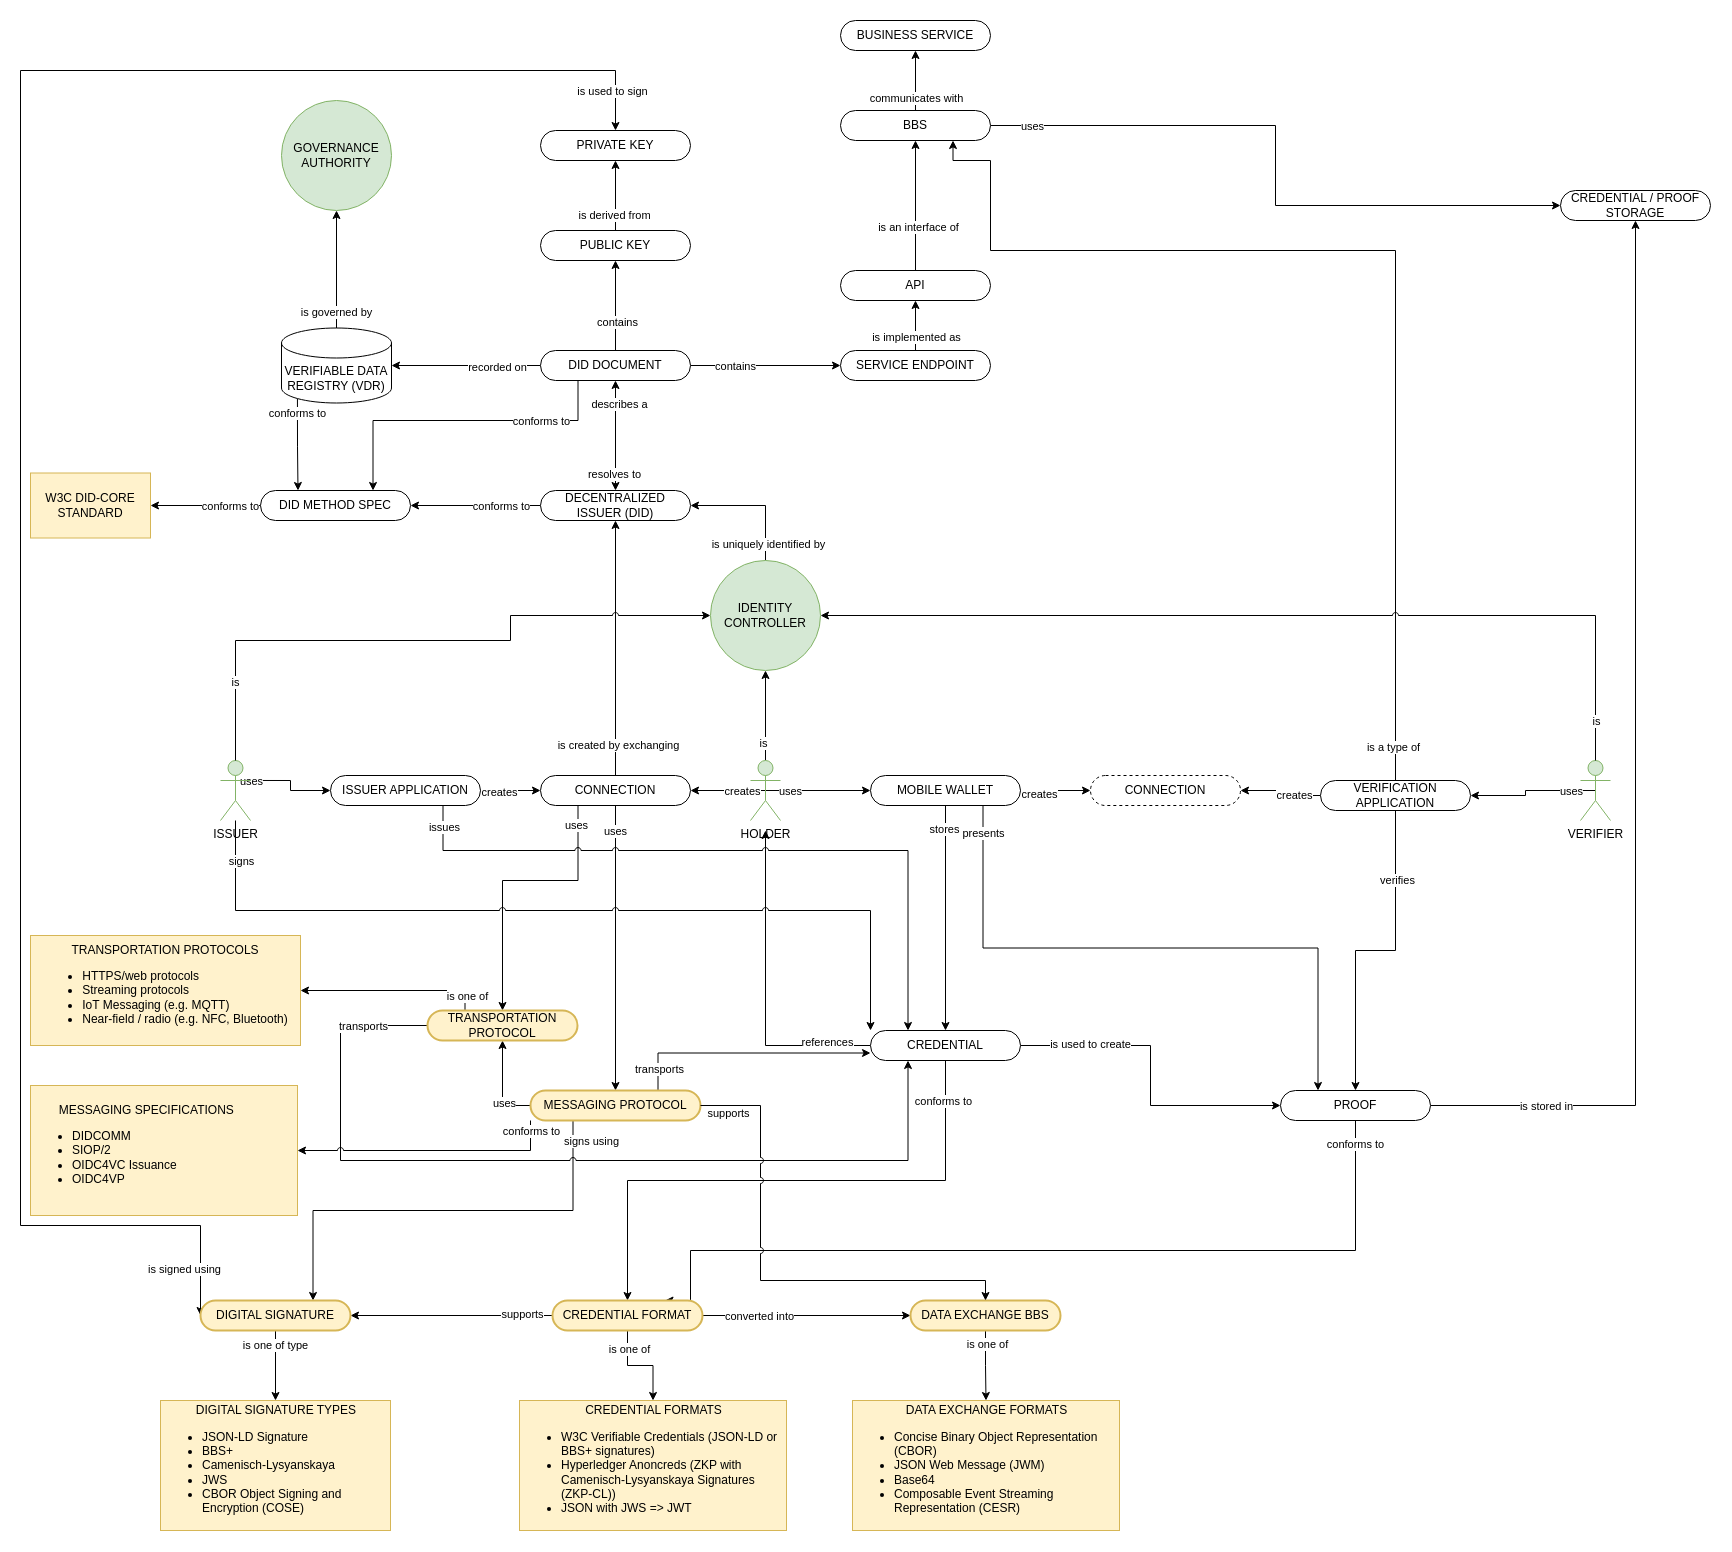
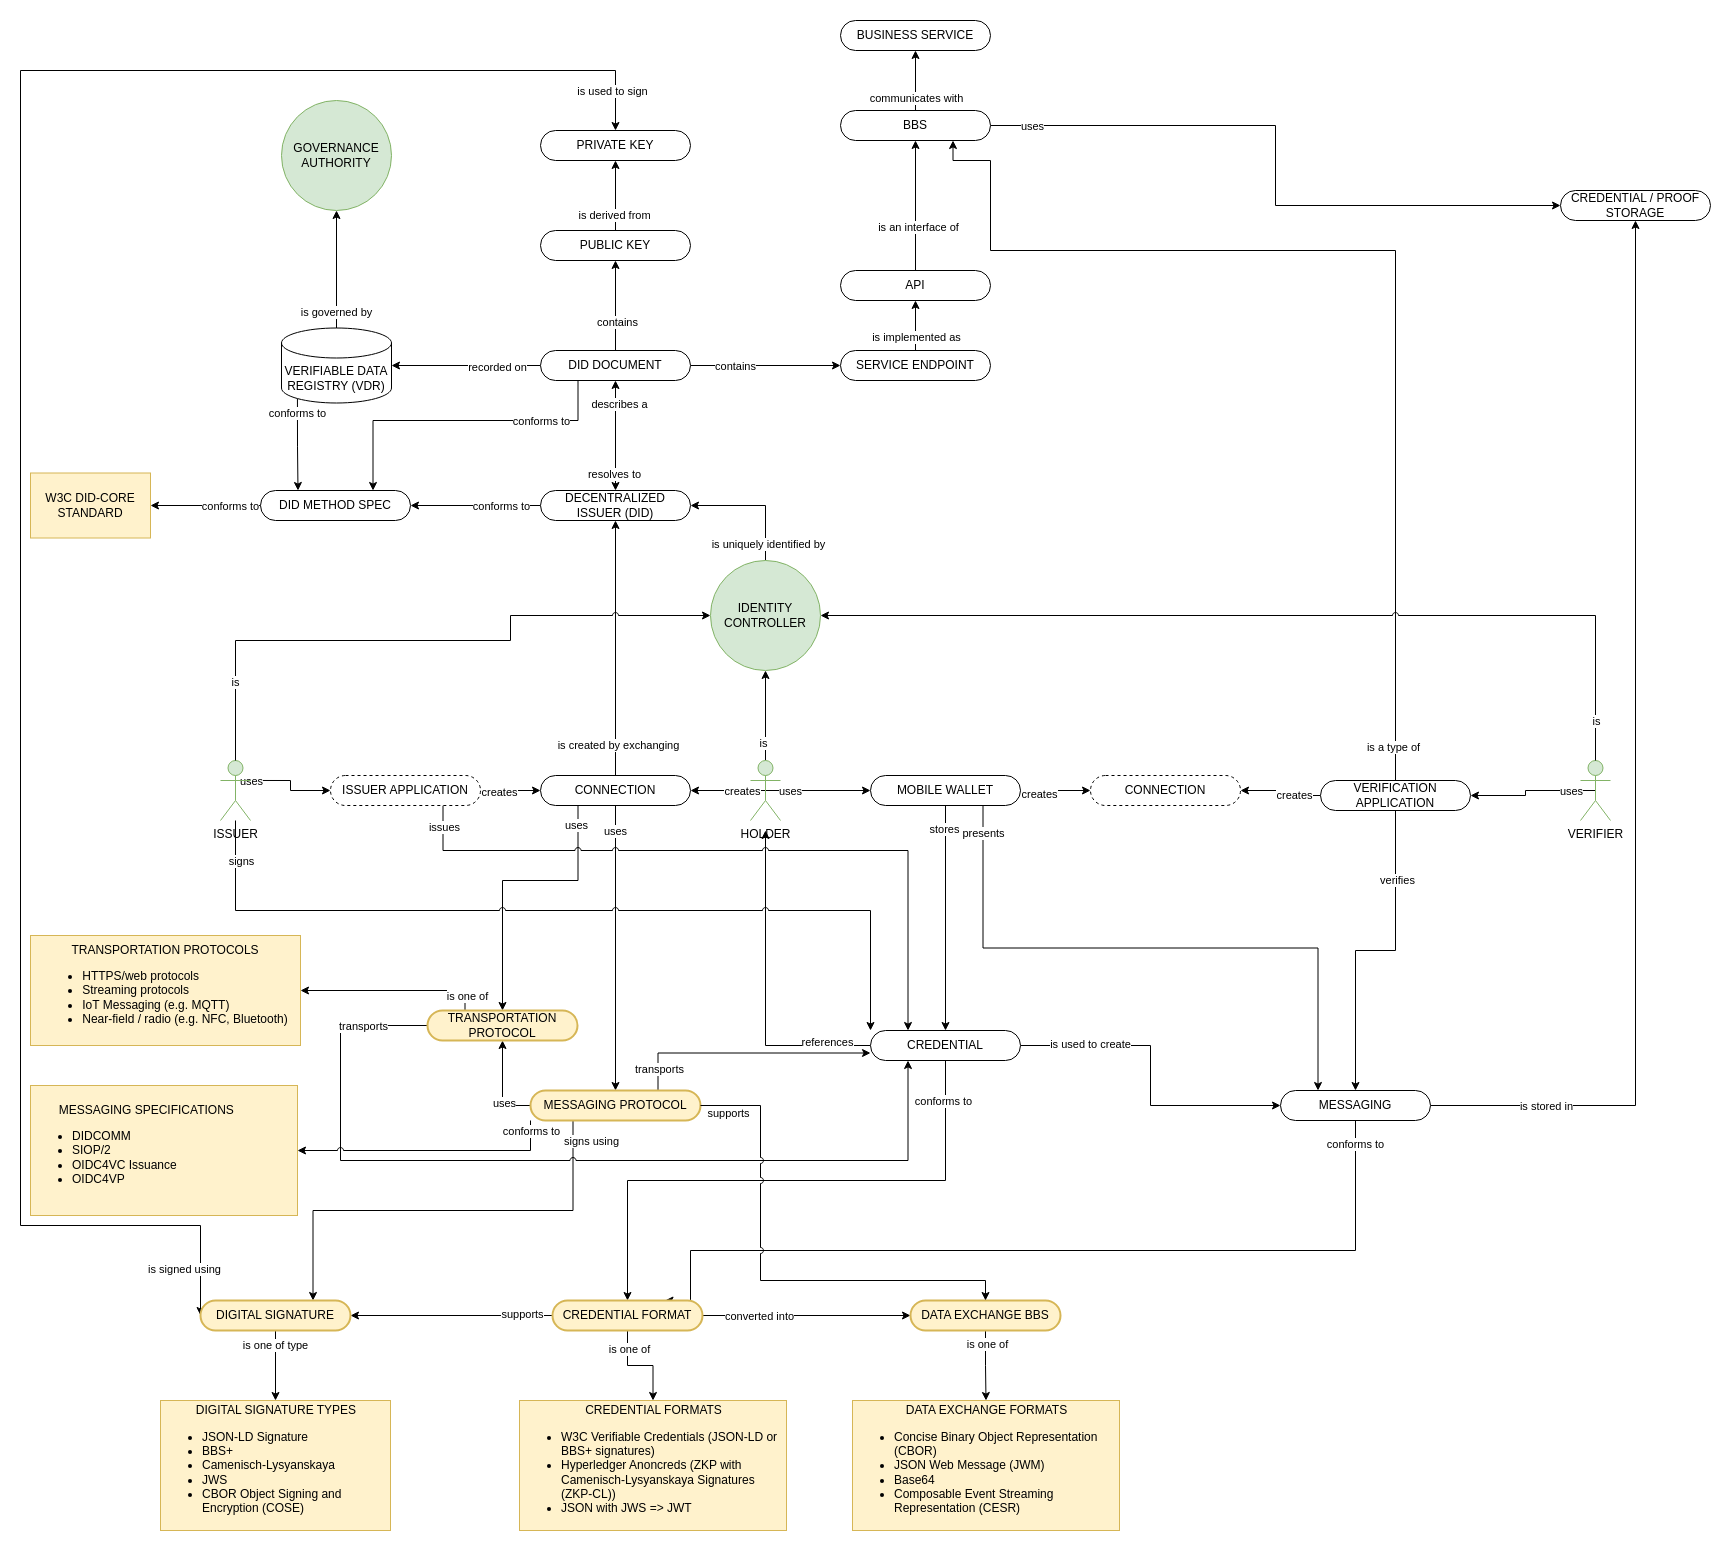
(406, 791) -> (406, 791)
(1356, 1106) -> (1356, 1106)
